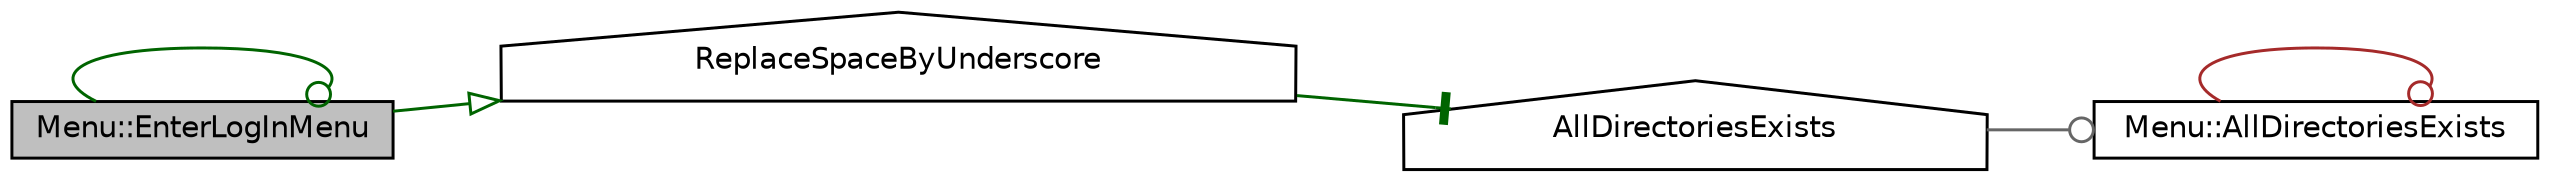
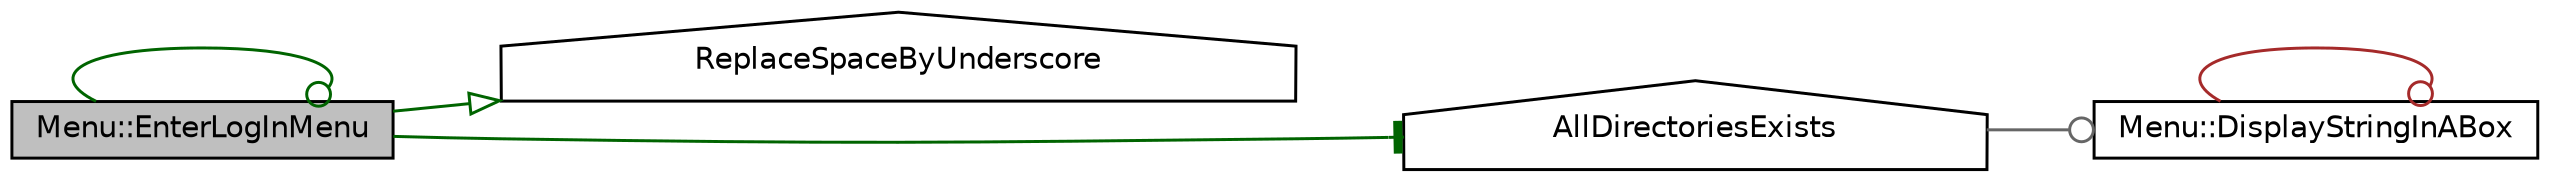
(1366, 102) -> (891, 142)
(2316, 130) -> (2316, 130)
